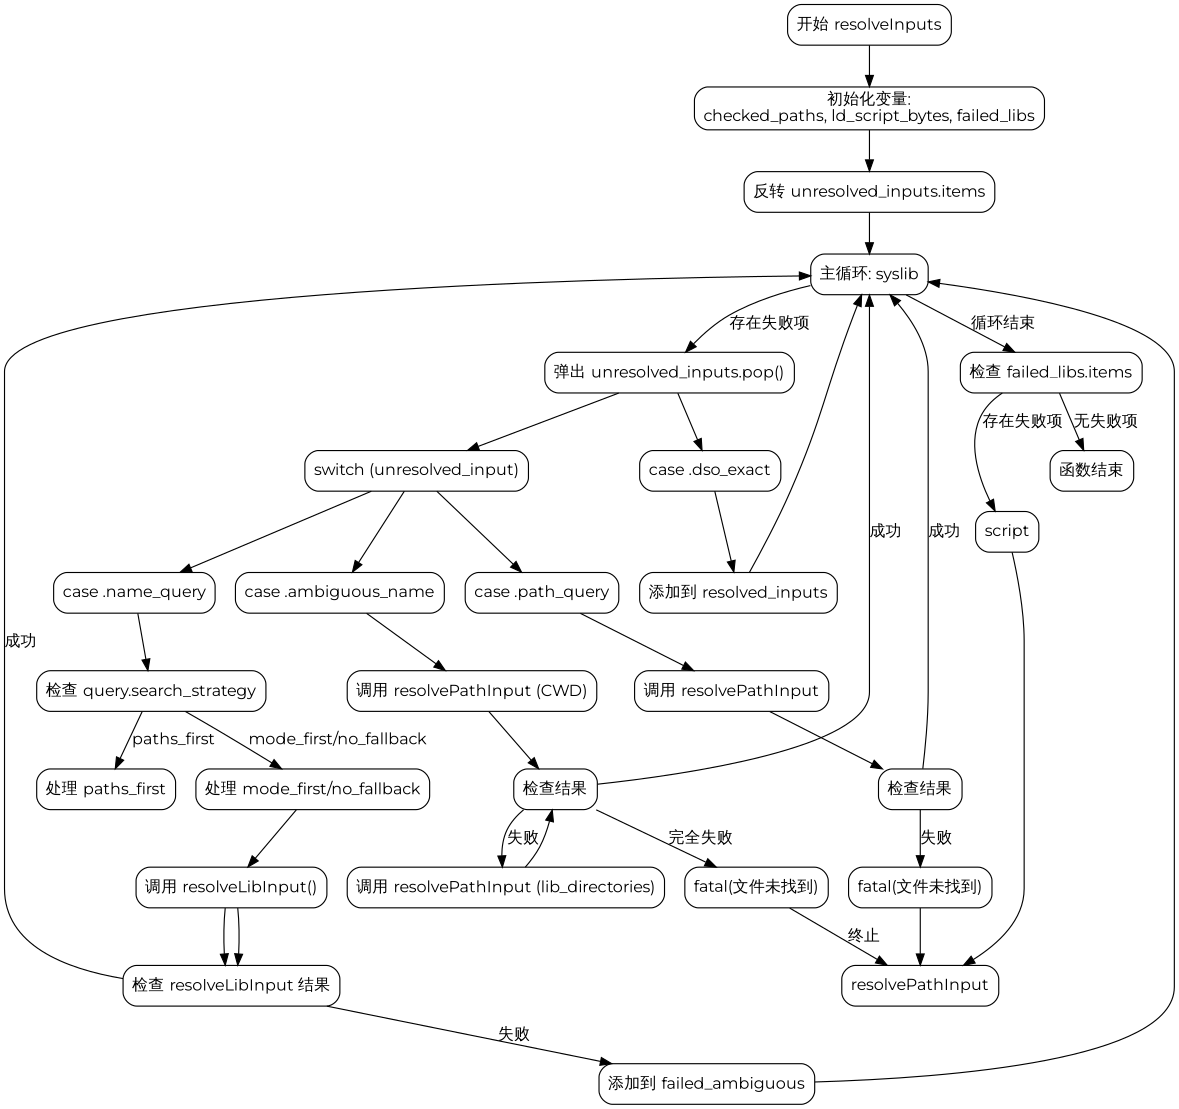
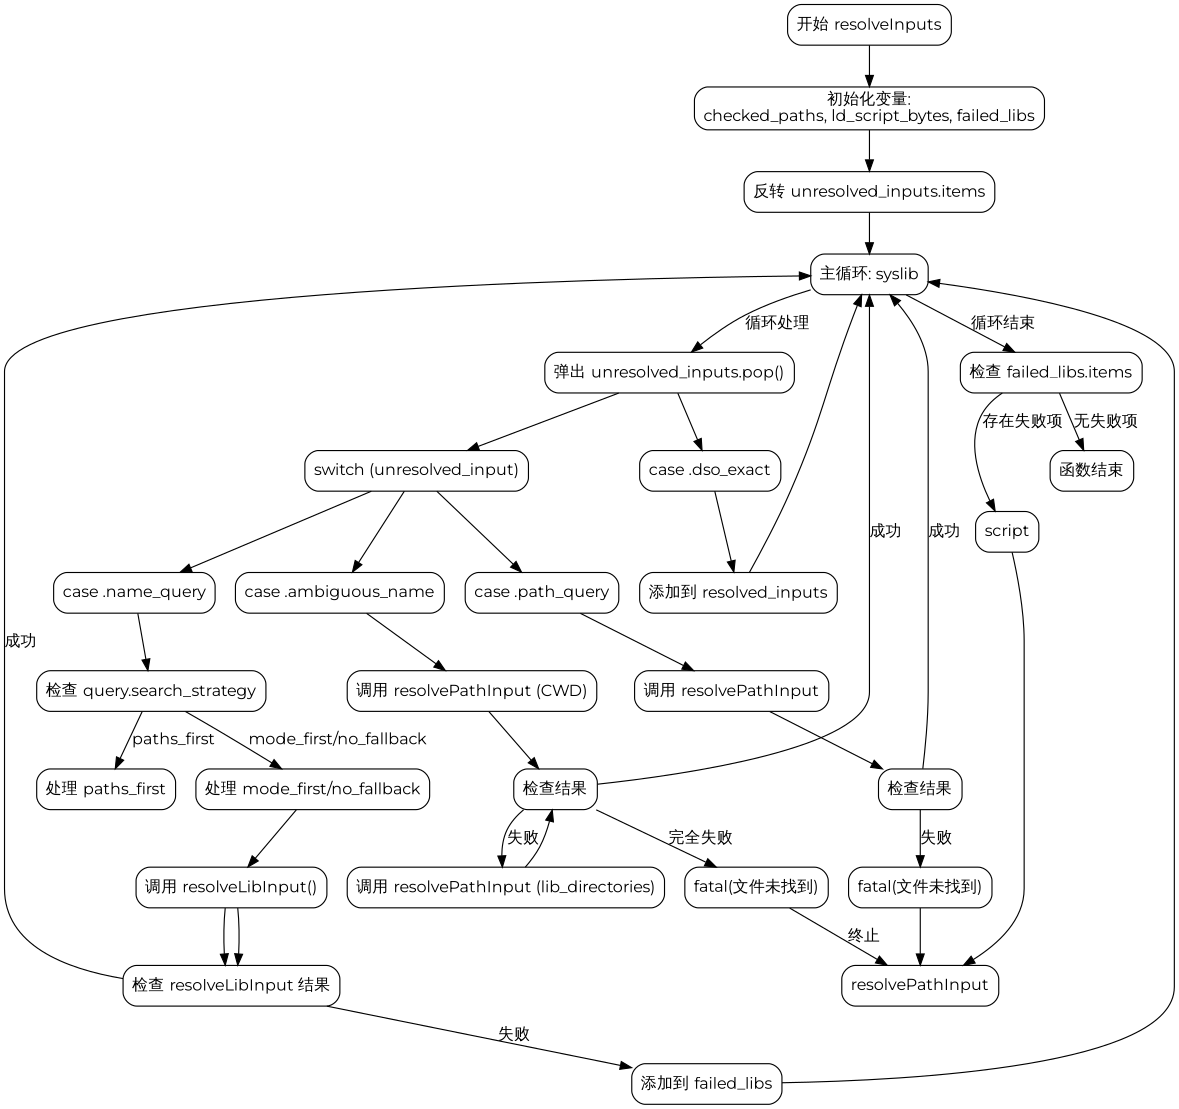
(770, 324) -> (778, 324)
(707, 1084) -> (707, 1084)
